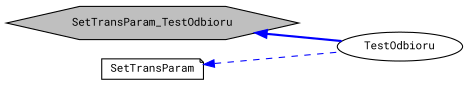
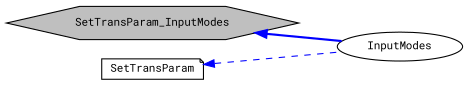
(153, 23) -> (153, 23)
(400, 47) -> (400, 47)
